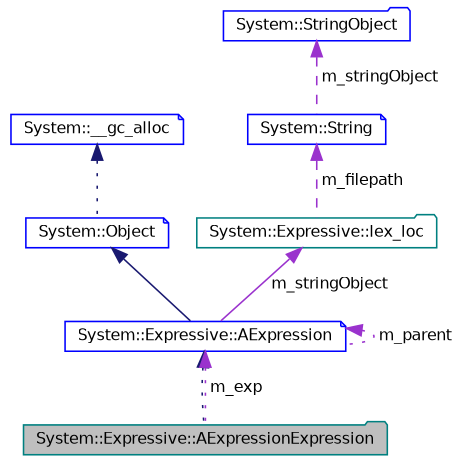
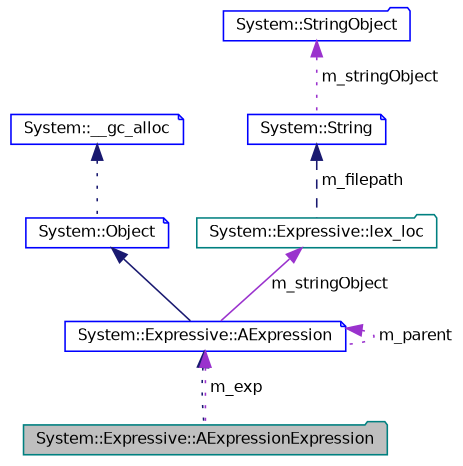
(317, 85) -> (317, 85)
(317, 189) -> (317, 189)
